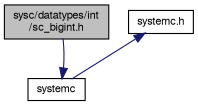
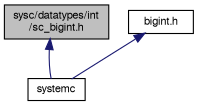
(161, 22) -> (161, 22)
(64, 53) -> (49, 64)
